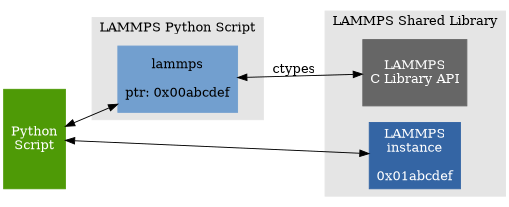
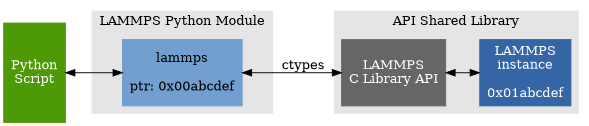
(415, 22) -> (456, 22)
(178, 28) -> (182, 22)
(217, 147) -> (463, 73)
